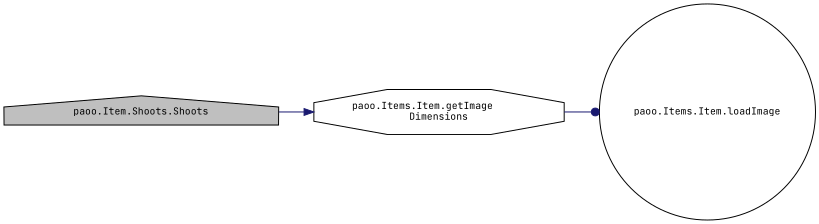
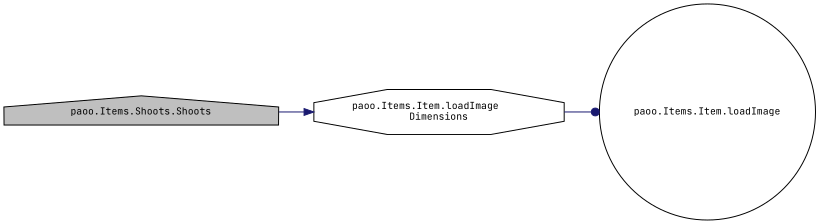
(141, 112) -> (141, 112)
(439, 112) -> (439, 112)
